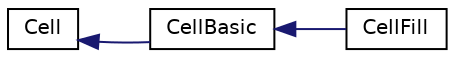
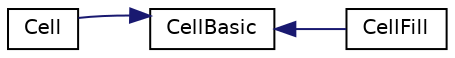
(124, 43) -> (104, 16)
